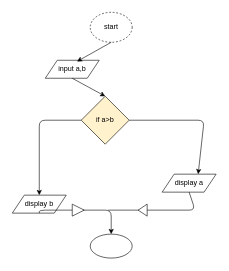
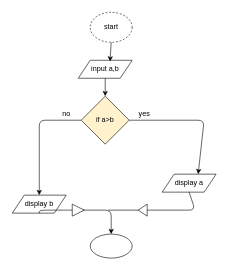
(72, 69) -> (105, 69)
none -> (66, 114)
none -> (144, 114)
